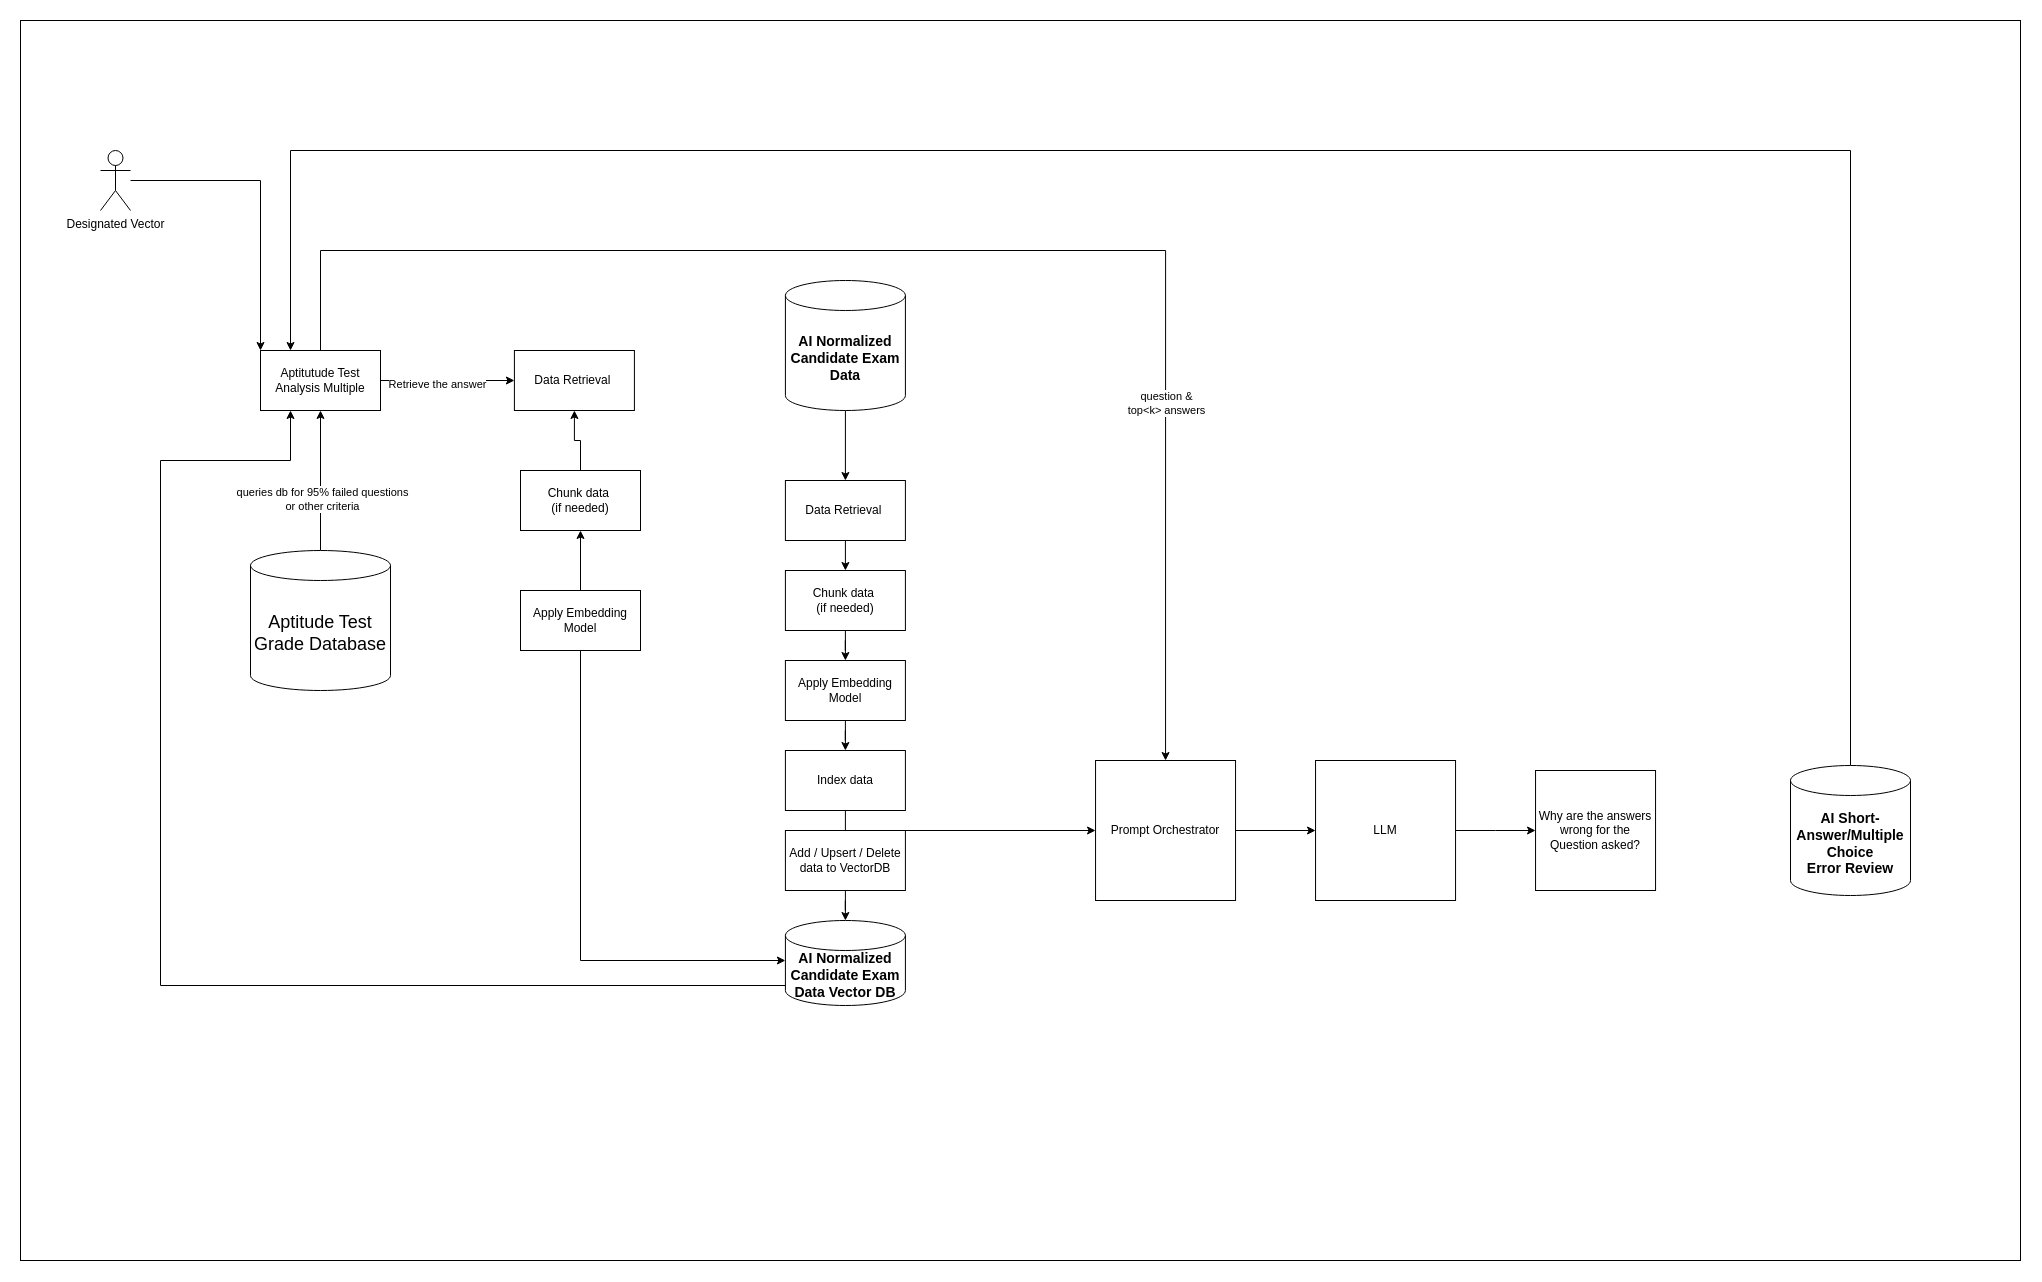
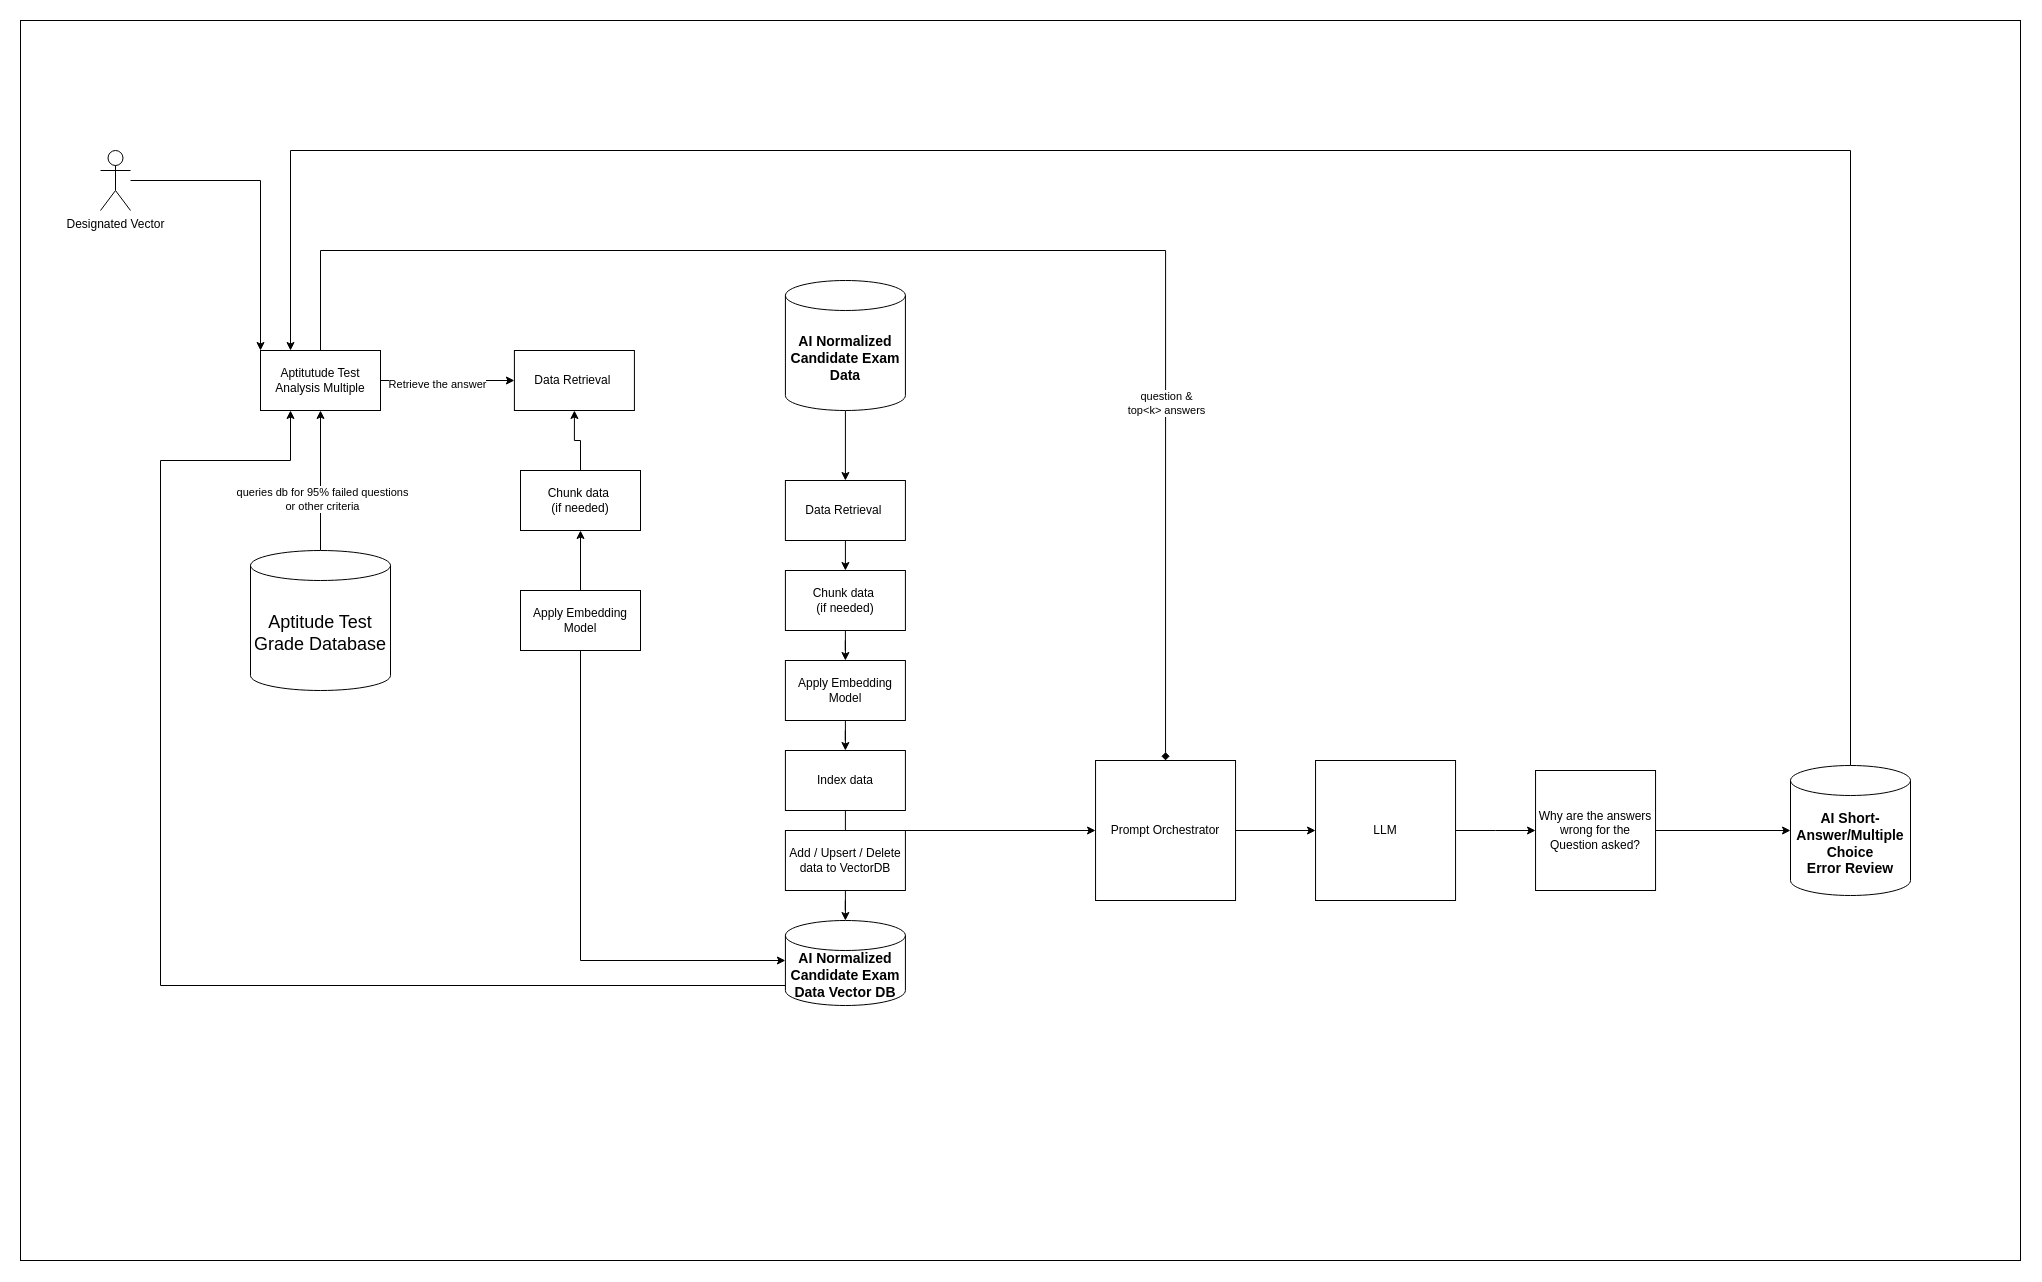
(1166, 752) -> (1166, 751)
none -> (1720, 831)
